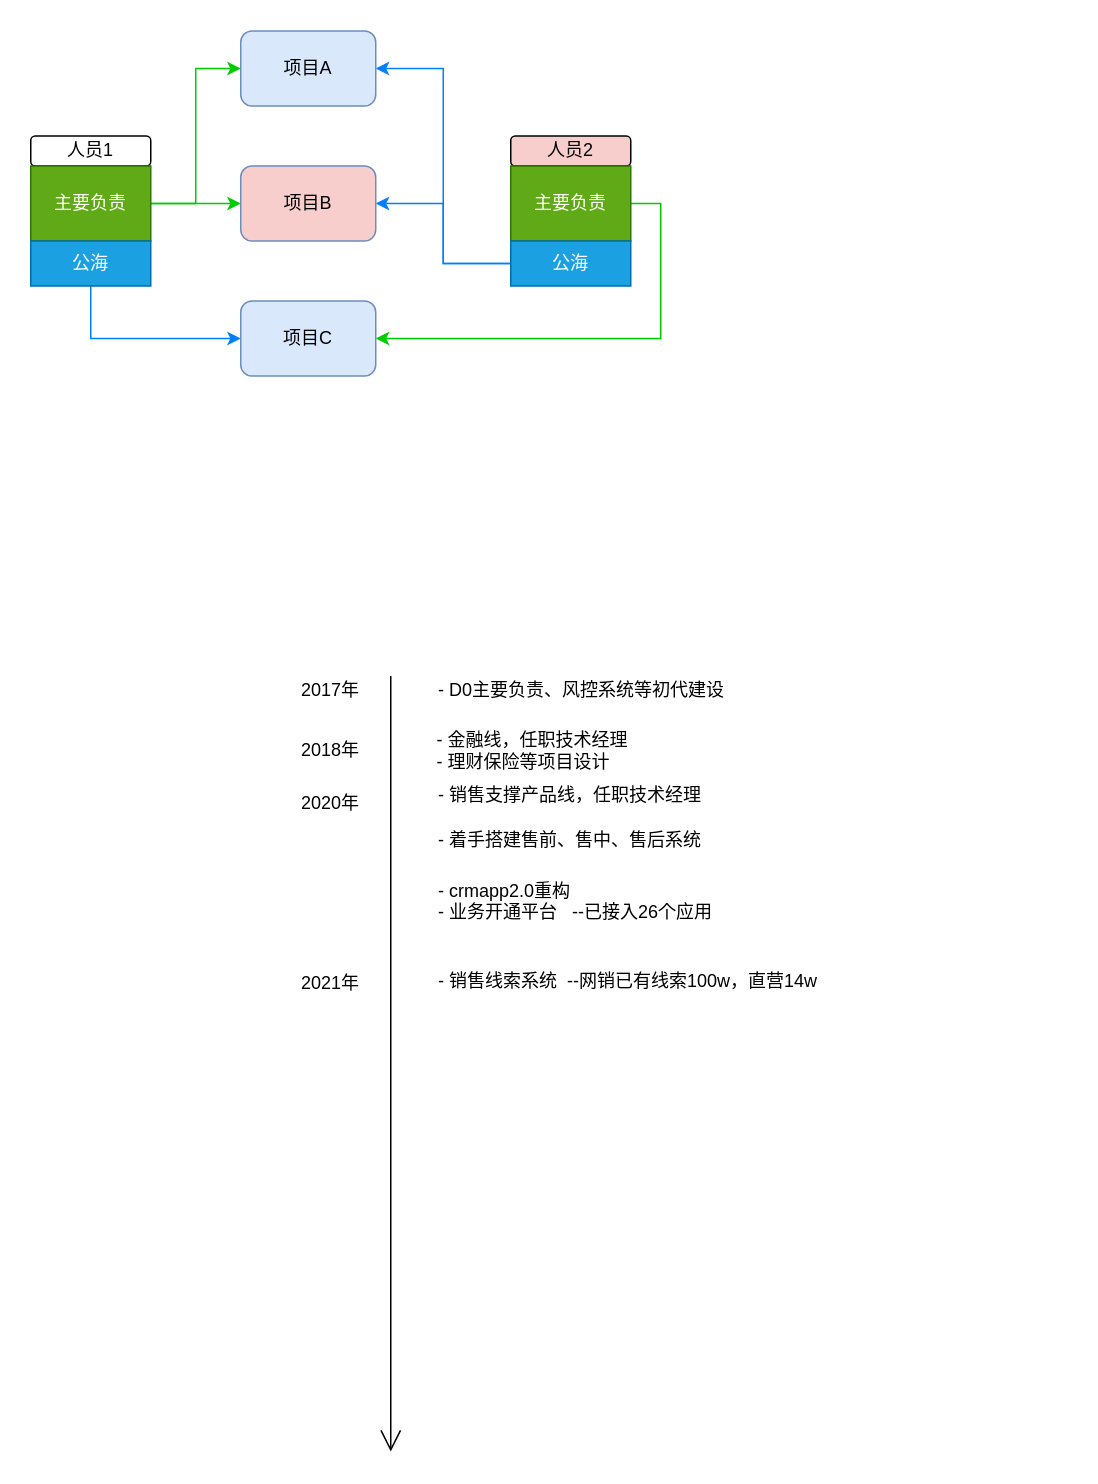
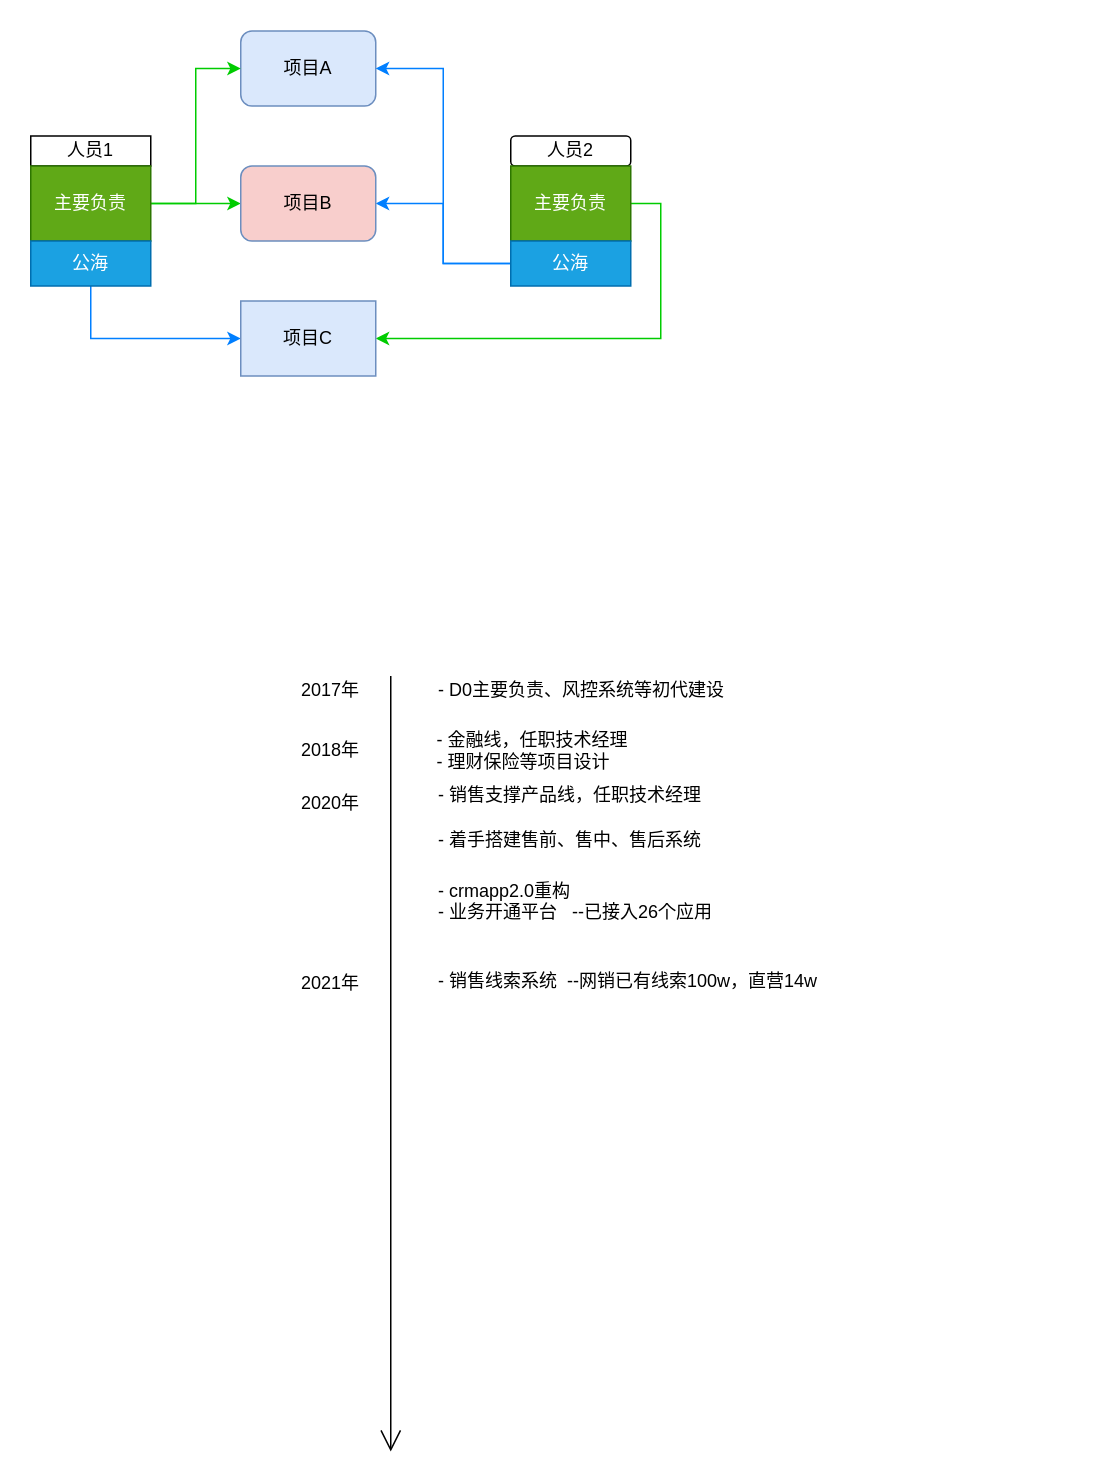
(91, 151) -> (91, 151)
(571, 151) -> (571, 151)
(308, 338) -> (308, 338)
